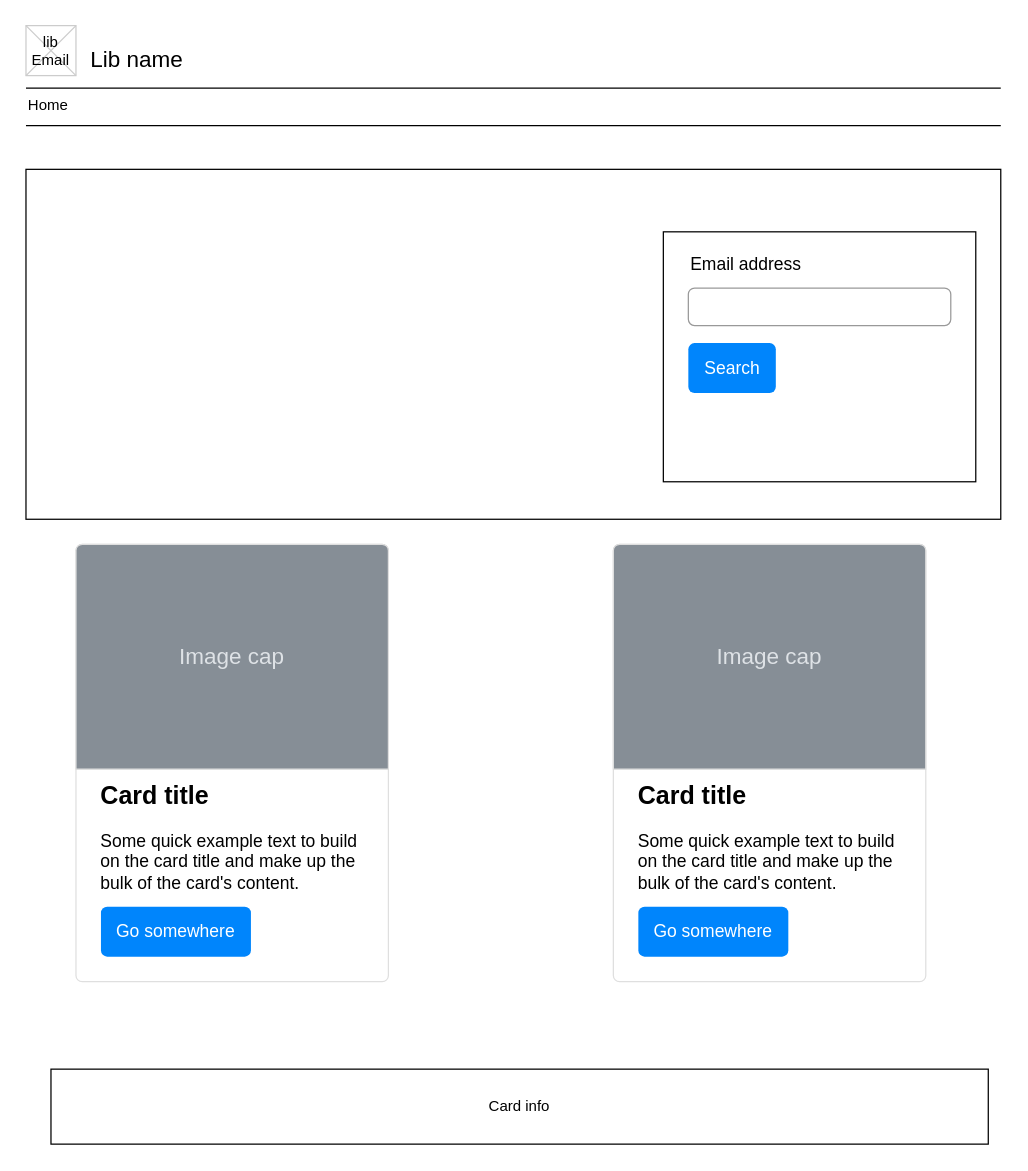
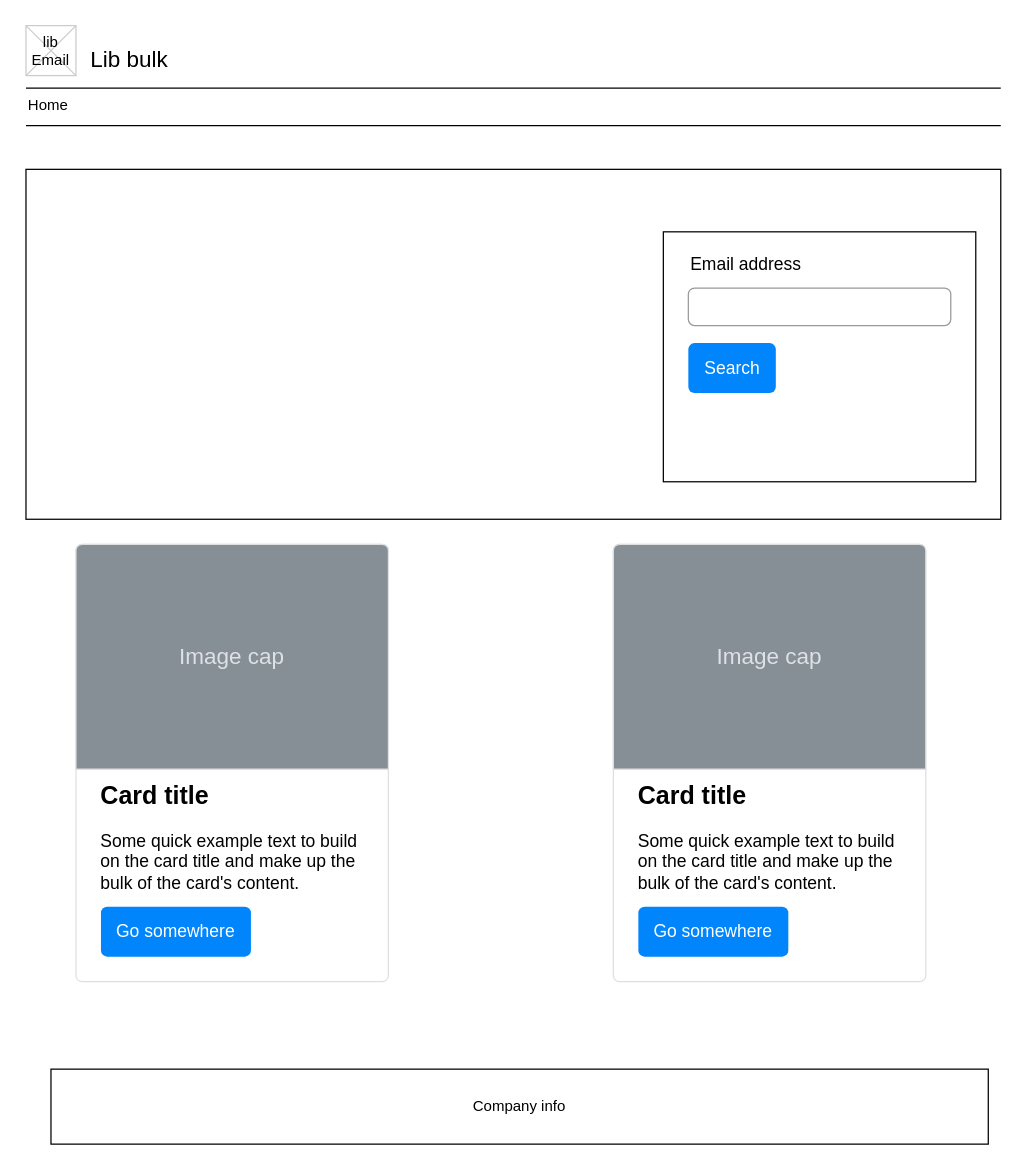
(135, 60) -> (132, 60)
(519, 1107) -> (519, 1107)
